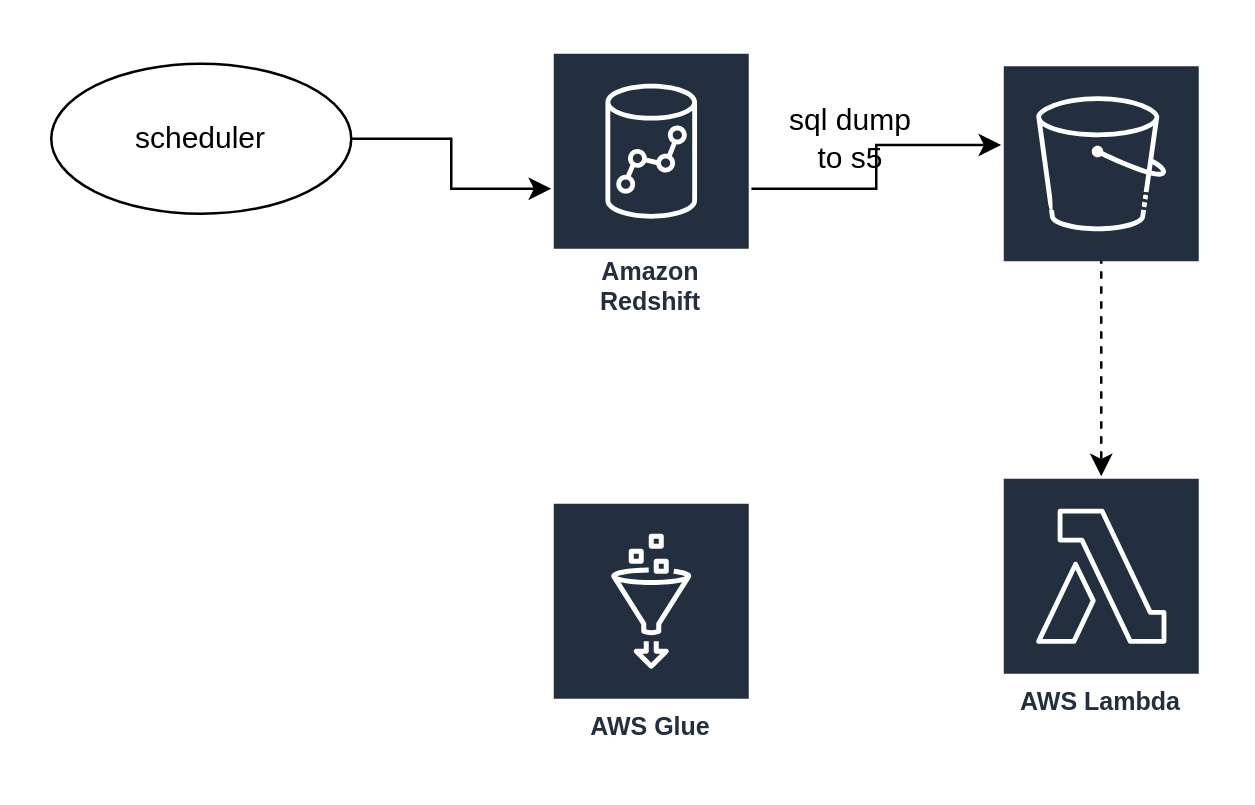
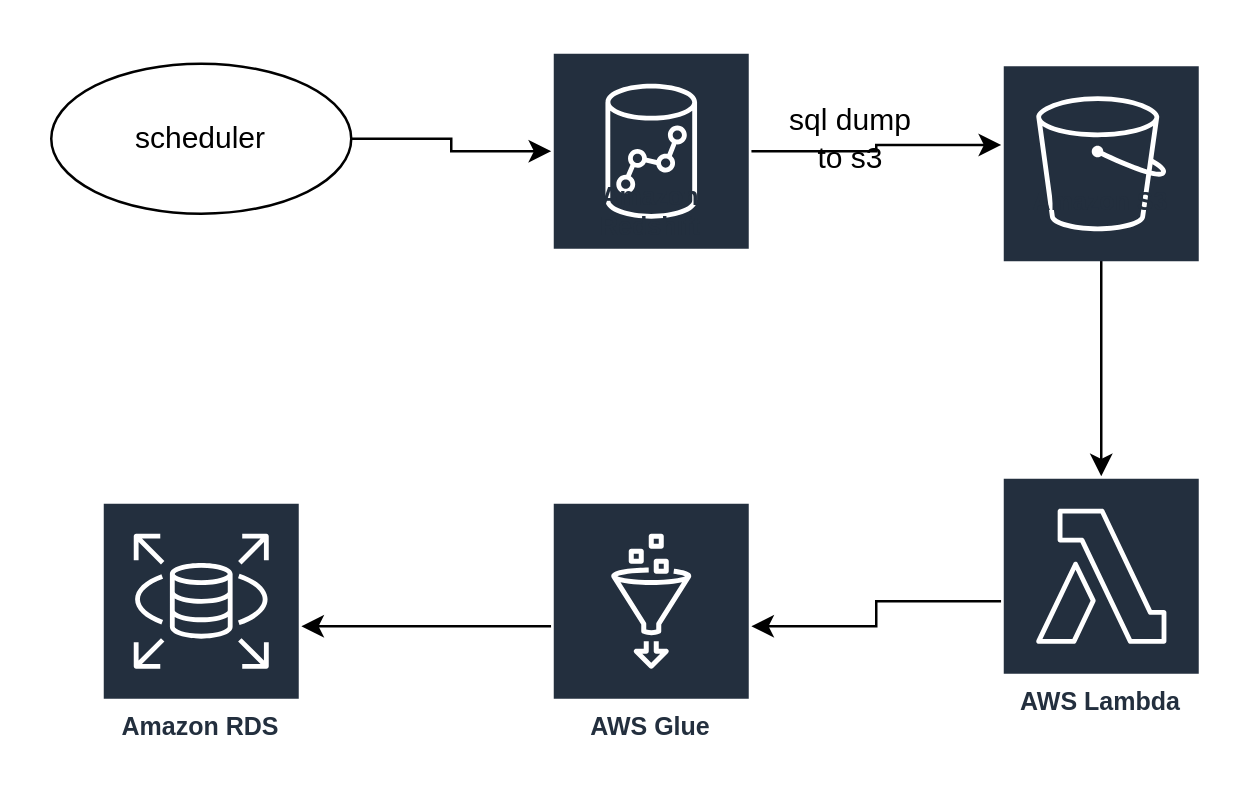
(851, 139) -> (851, 139)
(651, 189) -> (651, 151)
(1101, 357) -> (1101, 357)
none -> (876, 605)
none -> (201, 626)
none -> (434, 626)
